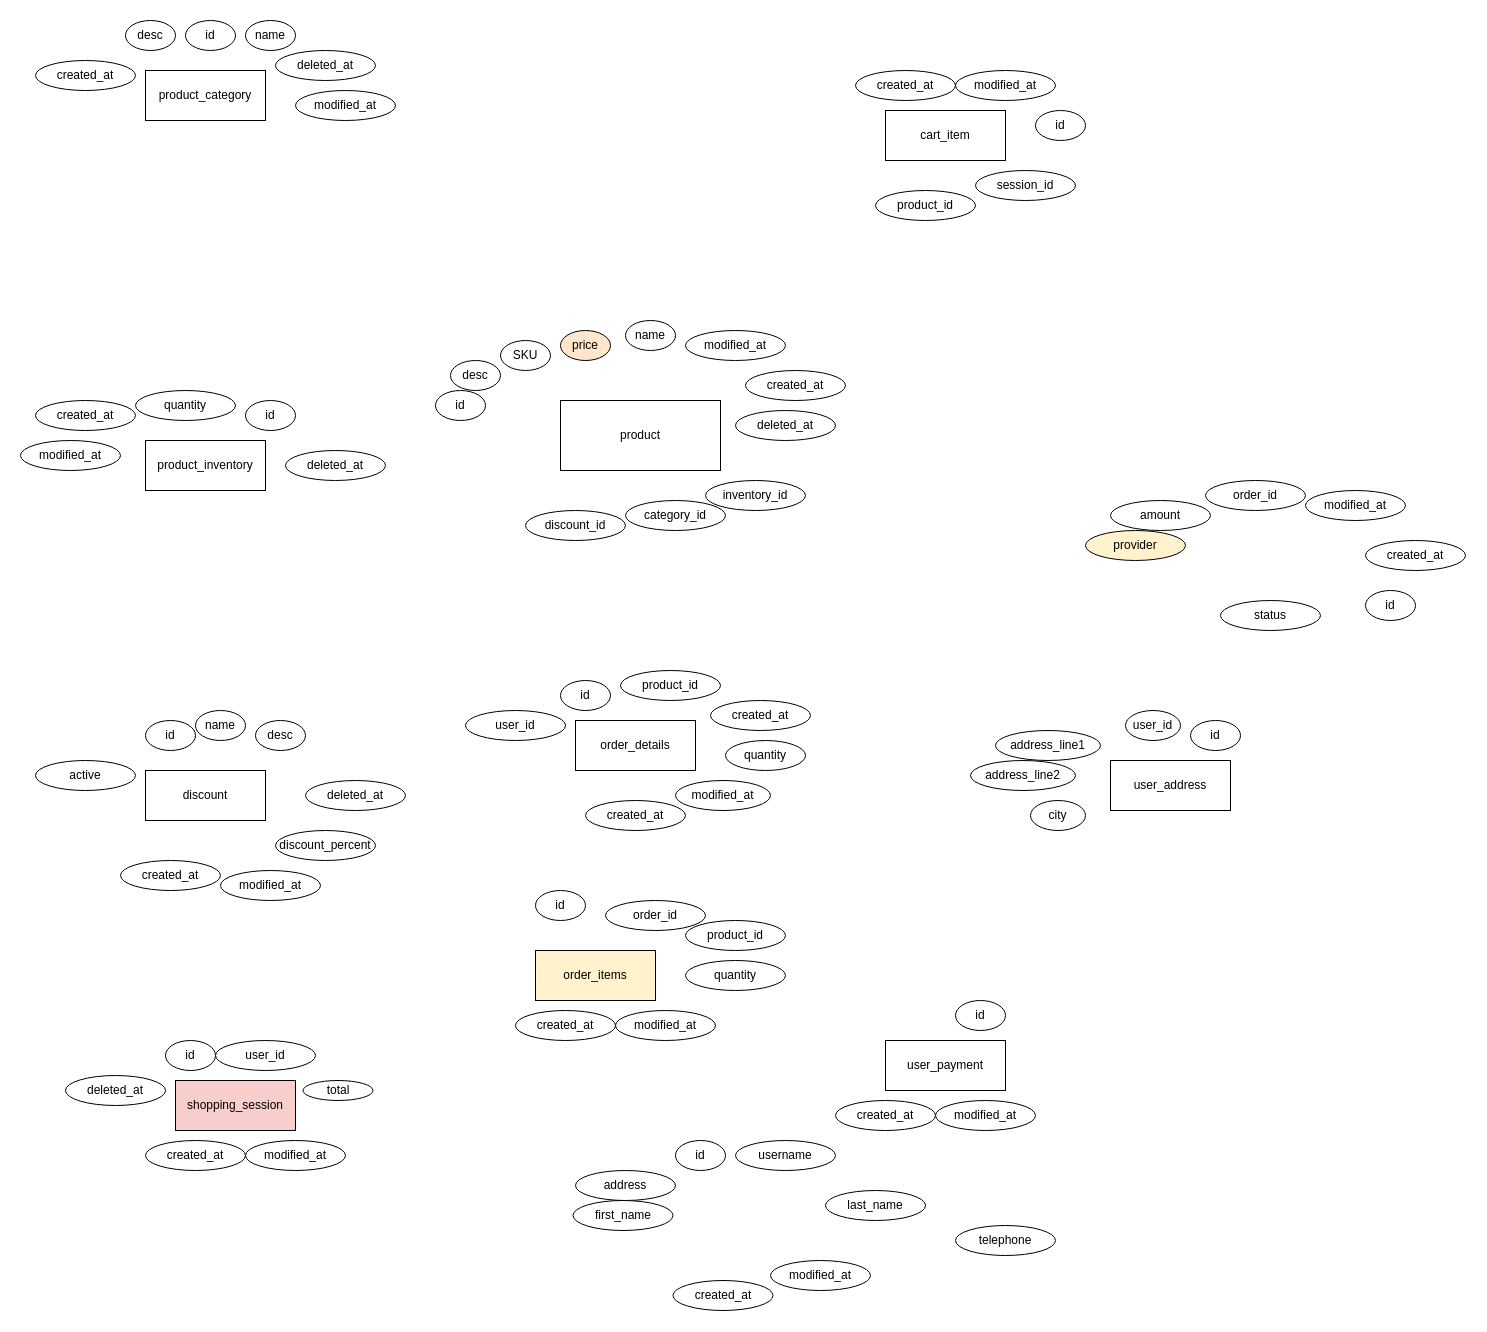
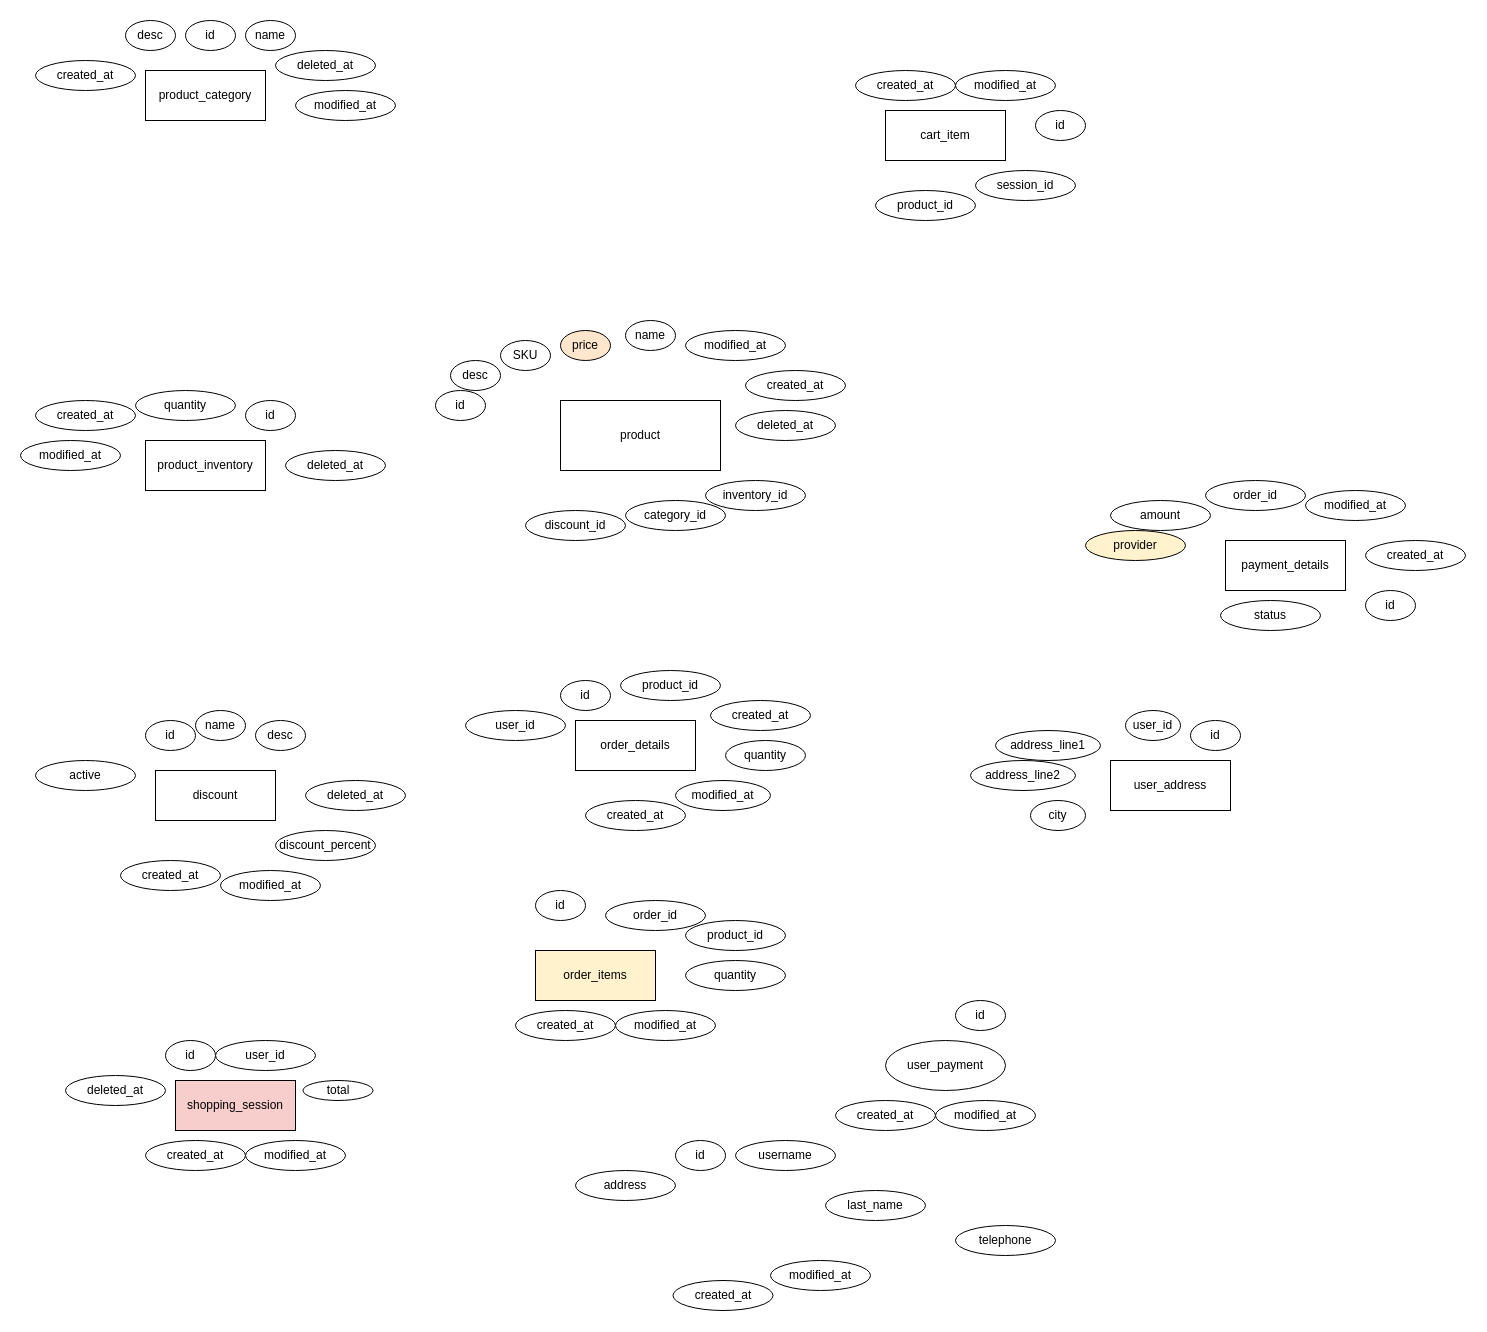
none -> (1286, 566)
(206, 796) -> (216, 796)
(946, 1066) -> (946, 1066)
(623, 1216) -> none
